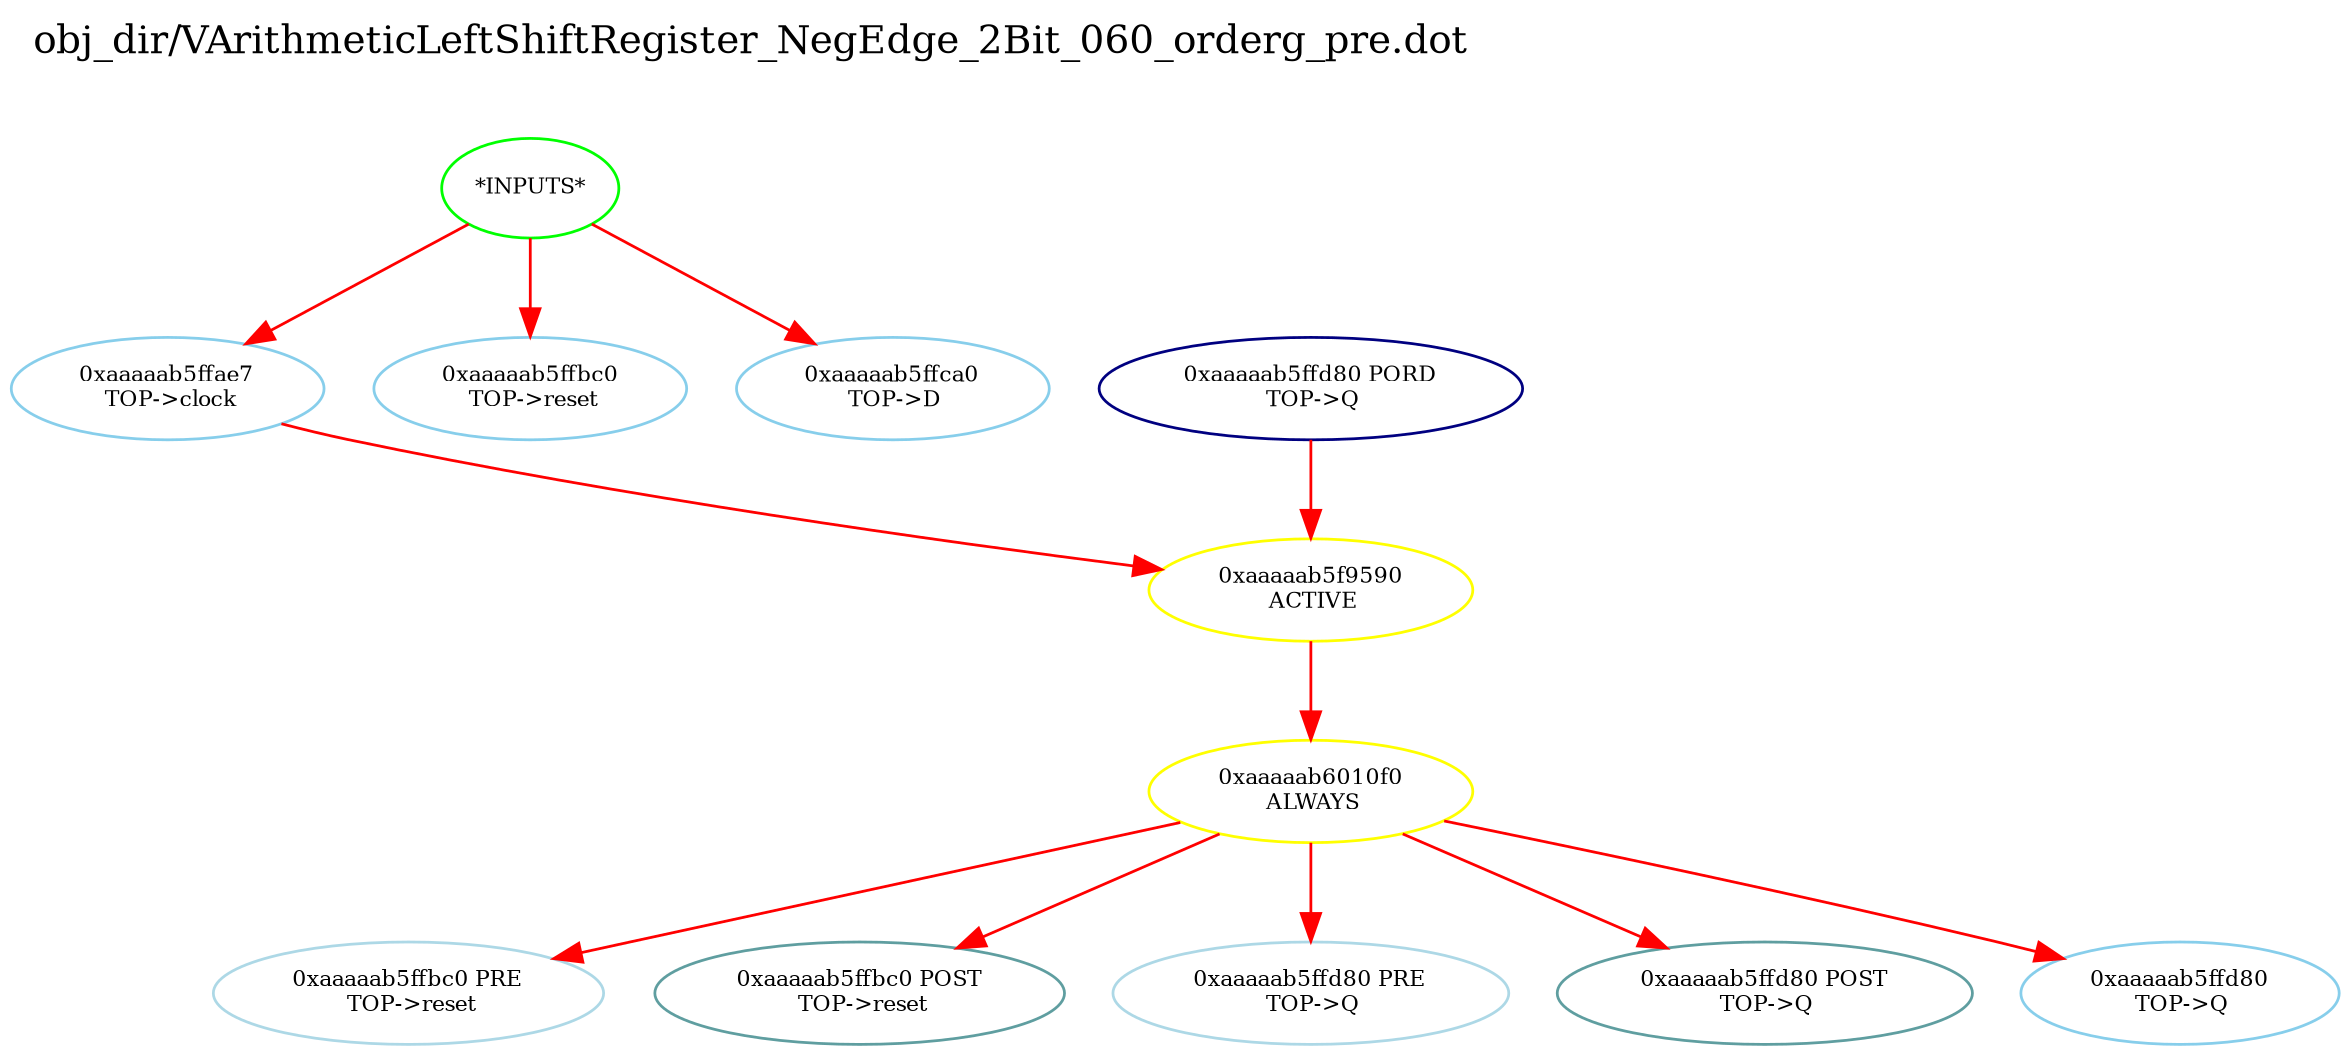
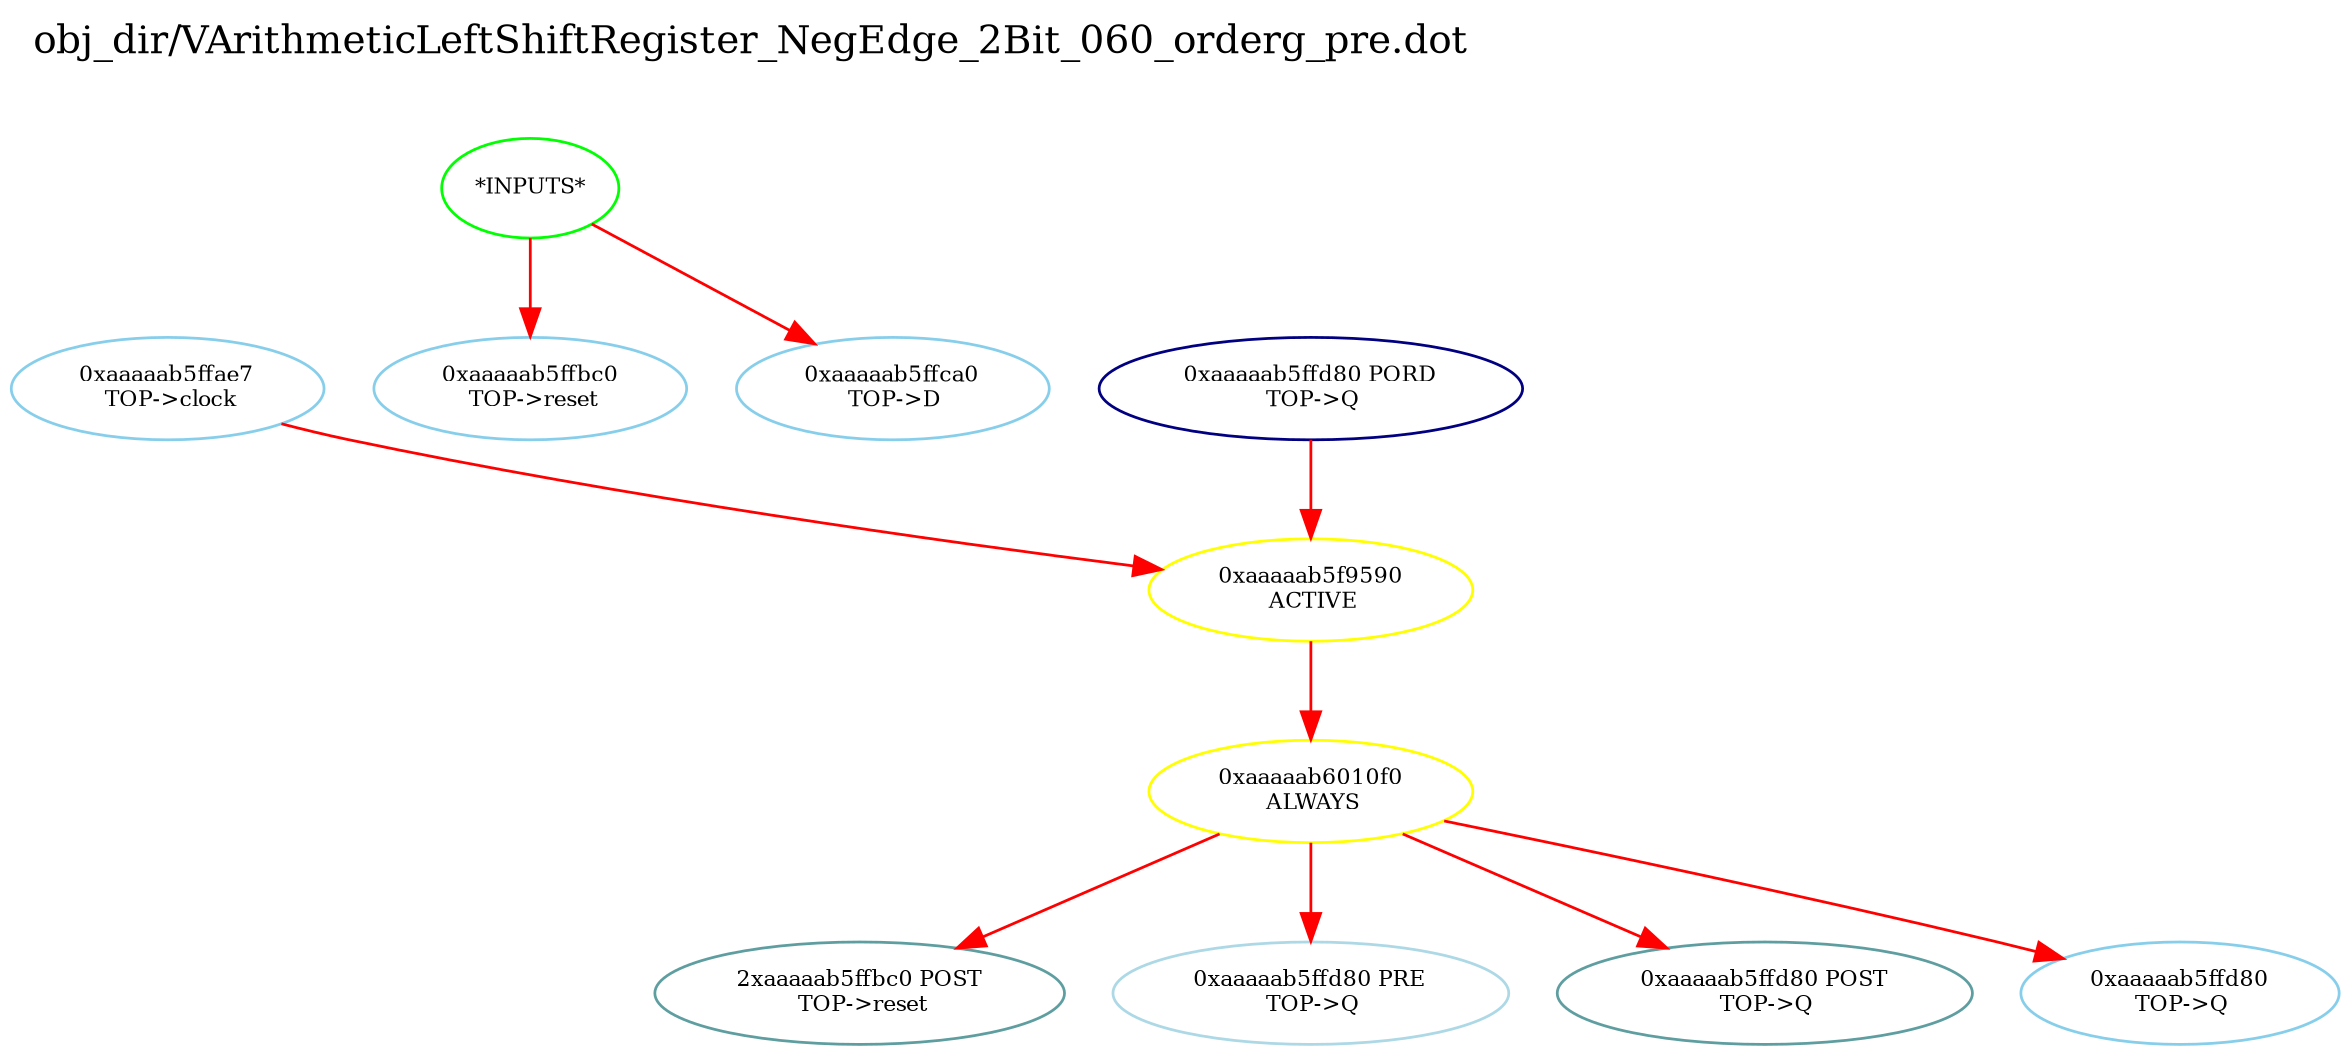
(370, 277) -> none
(408, 993) -> none
(860, 993) -> (860, 993)
